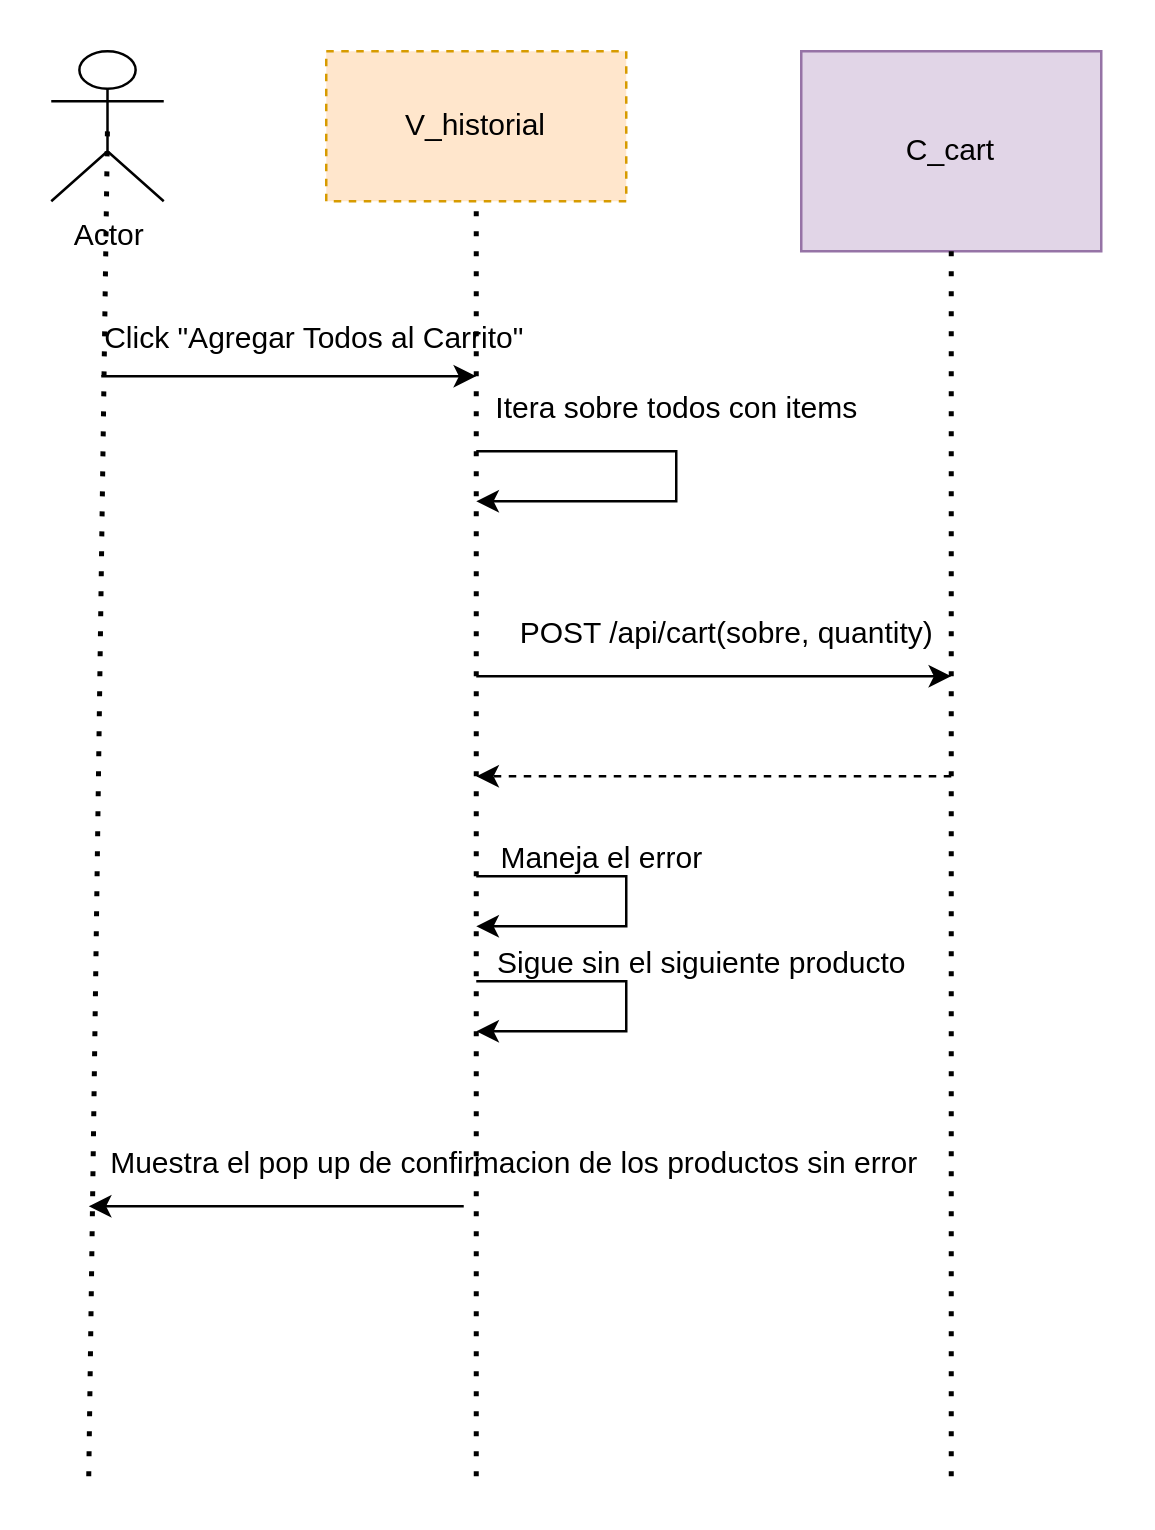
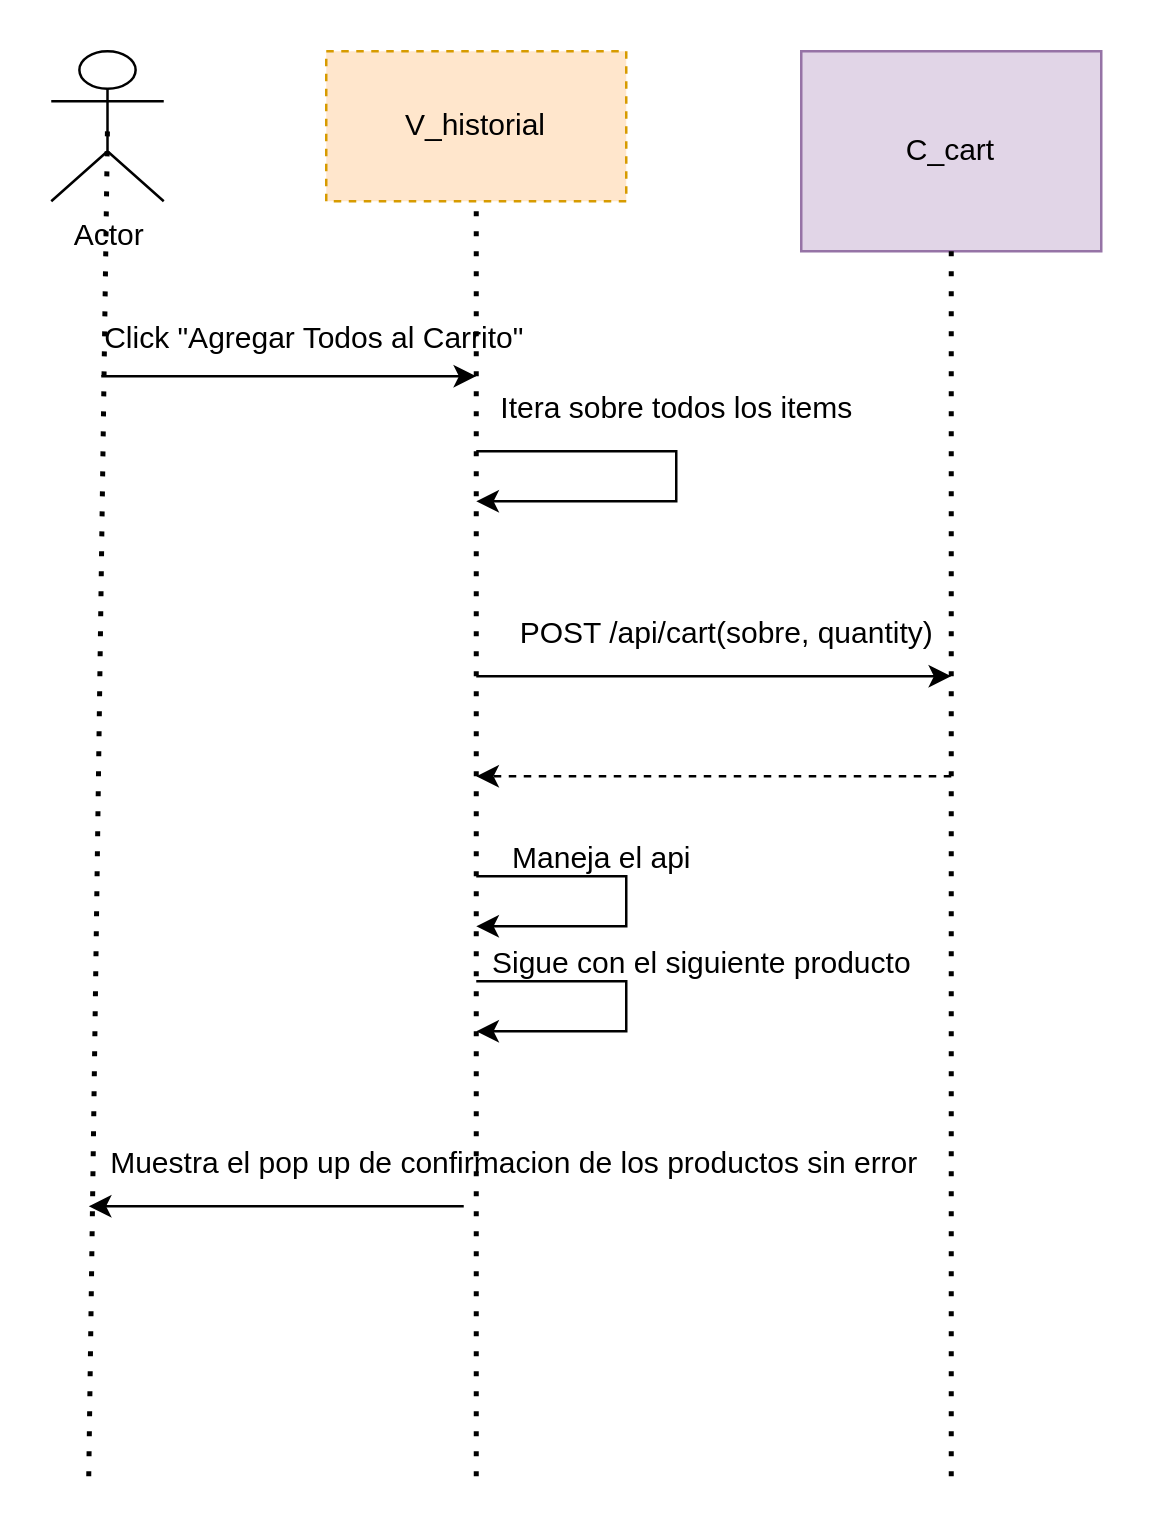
(678, 409) -> (678, 409)
(603, 859) -> (603, 859)
(703, 964) -> (703, 964)
